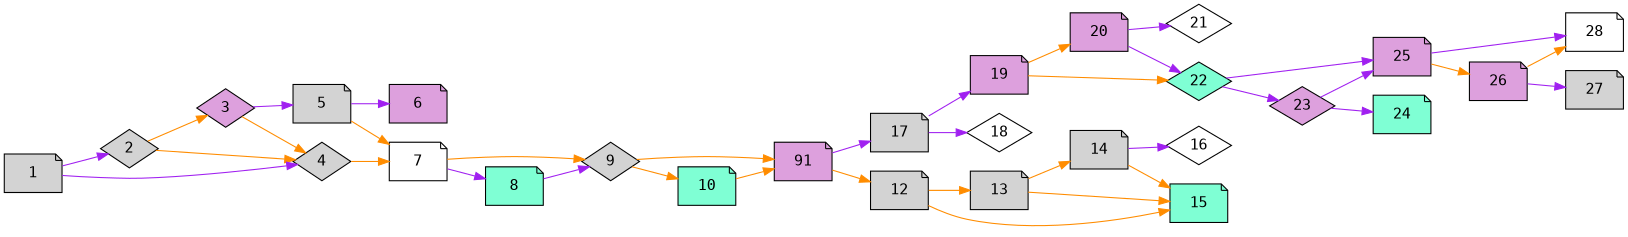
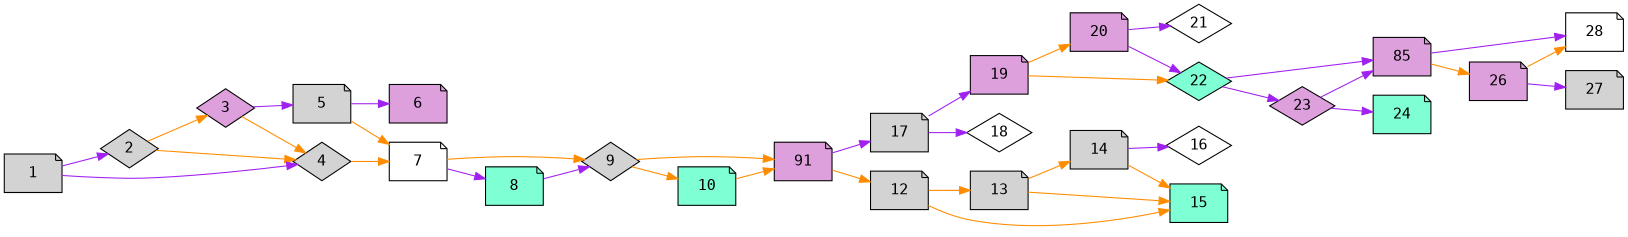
(1402, 57) -> (1402, 57)
